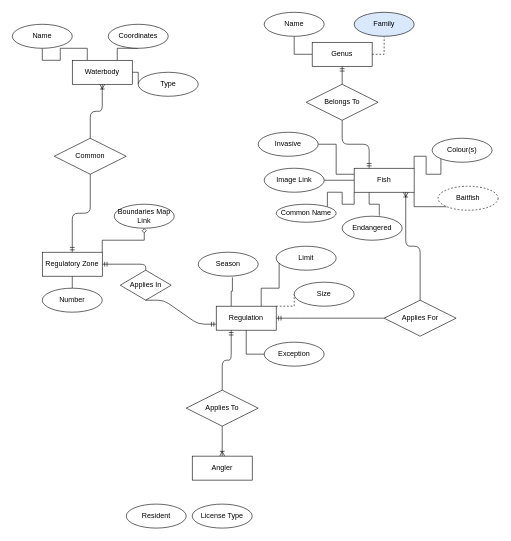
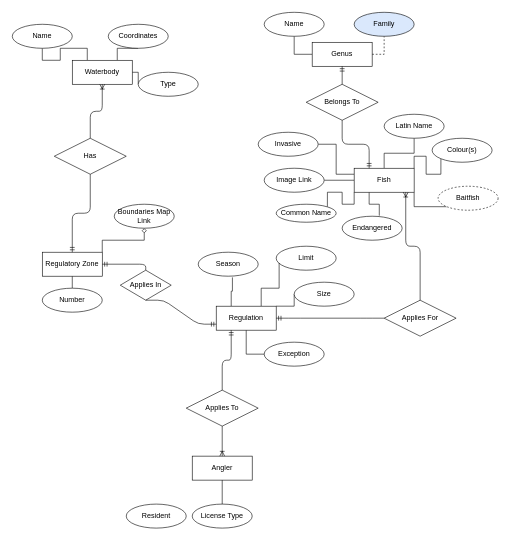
none -> (414, 126)
none -> (399, 153)
(90, 156) -> (90, 156)
(289, 306) -> (289, 306)
none -> (222, 492)
